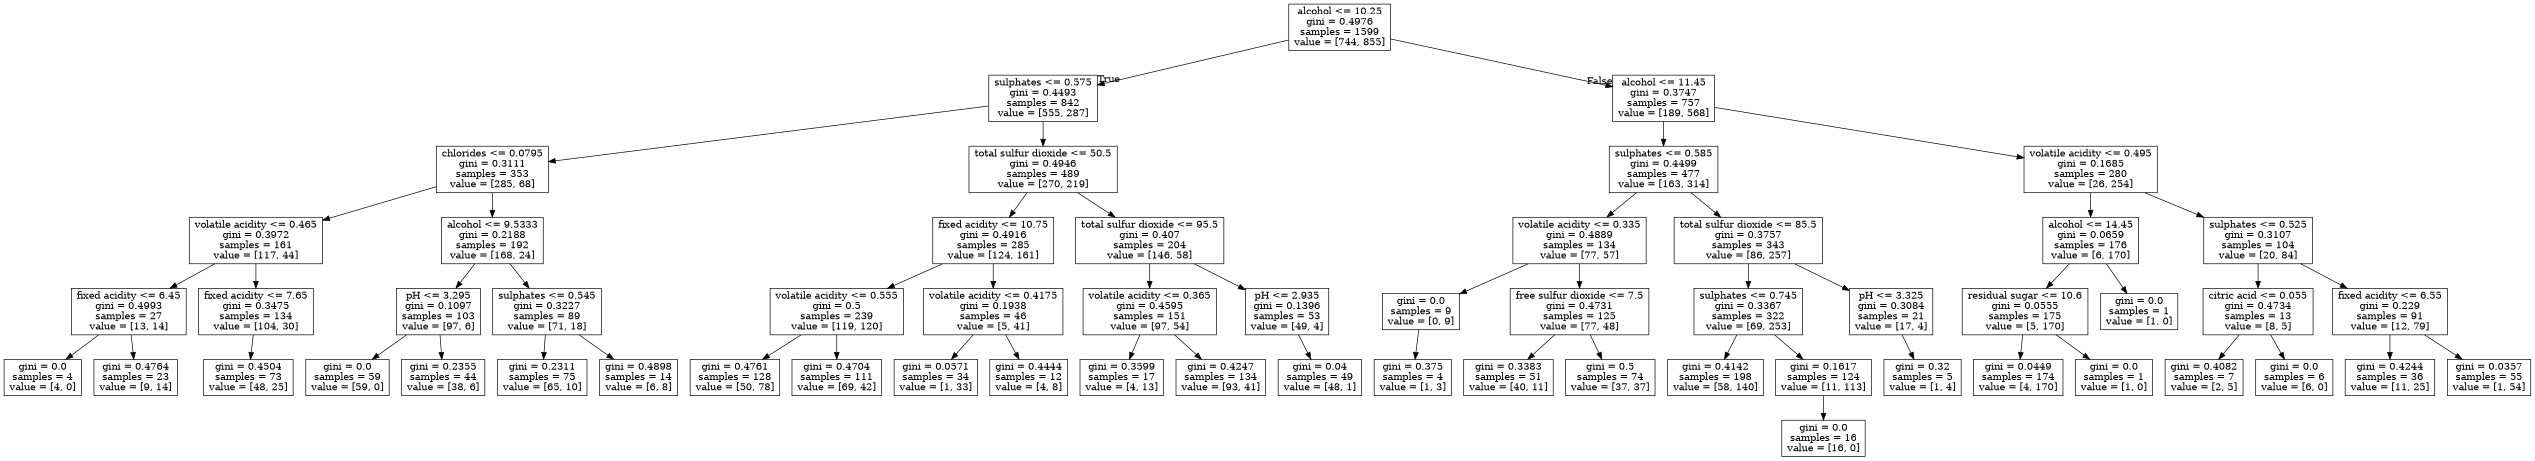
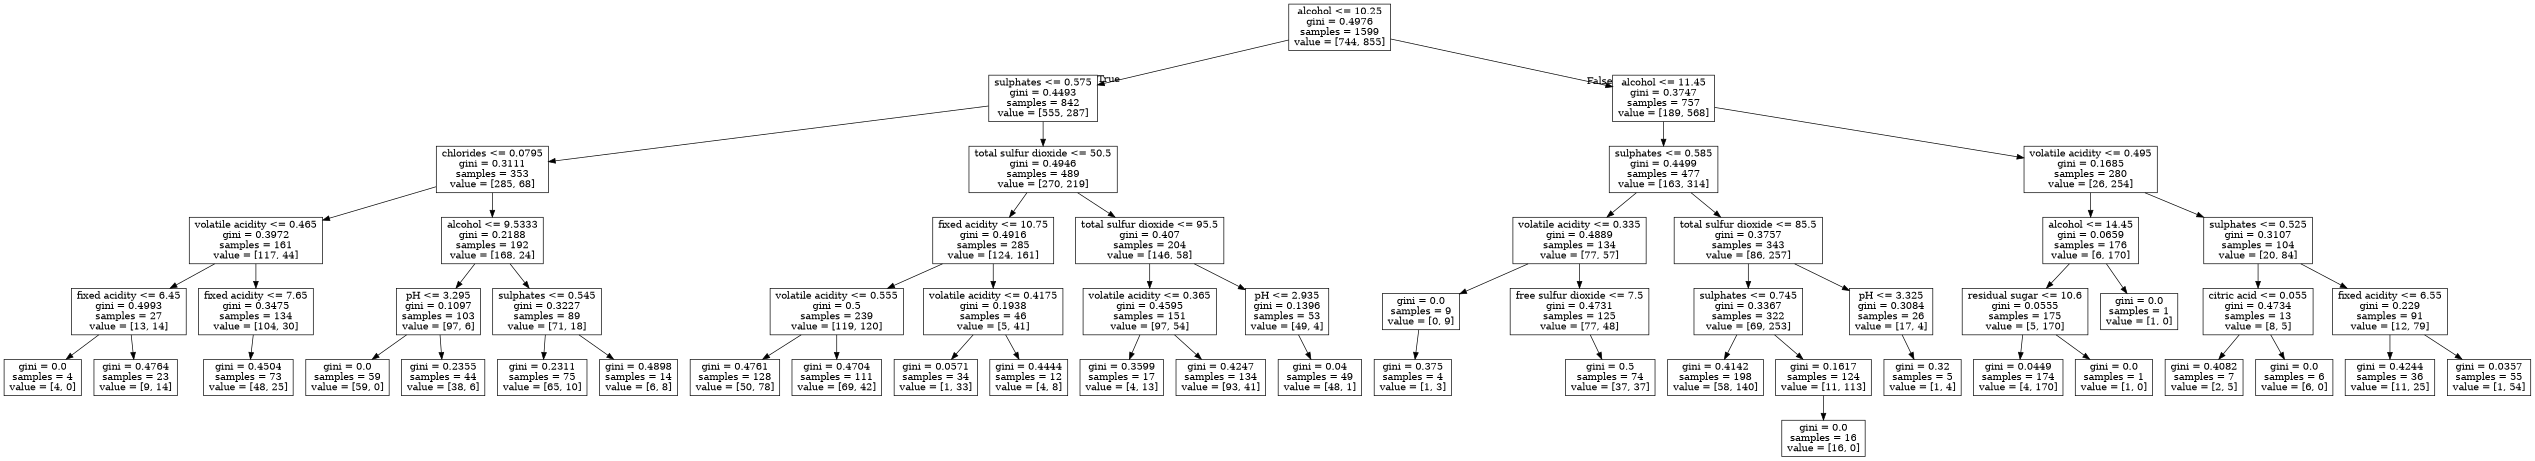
(1891, 312) -> (1891, 312)
(1508, 378) -> none
